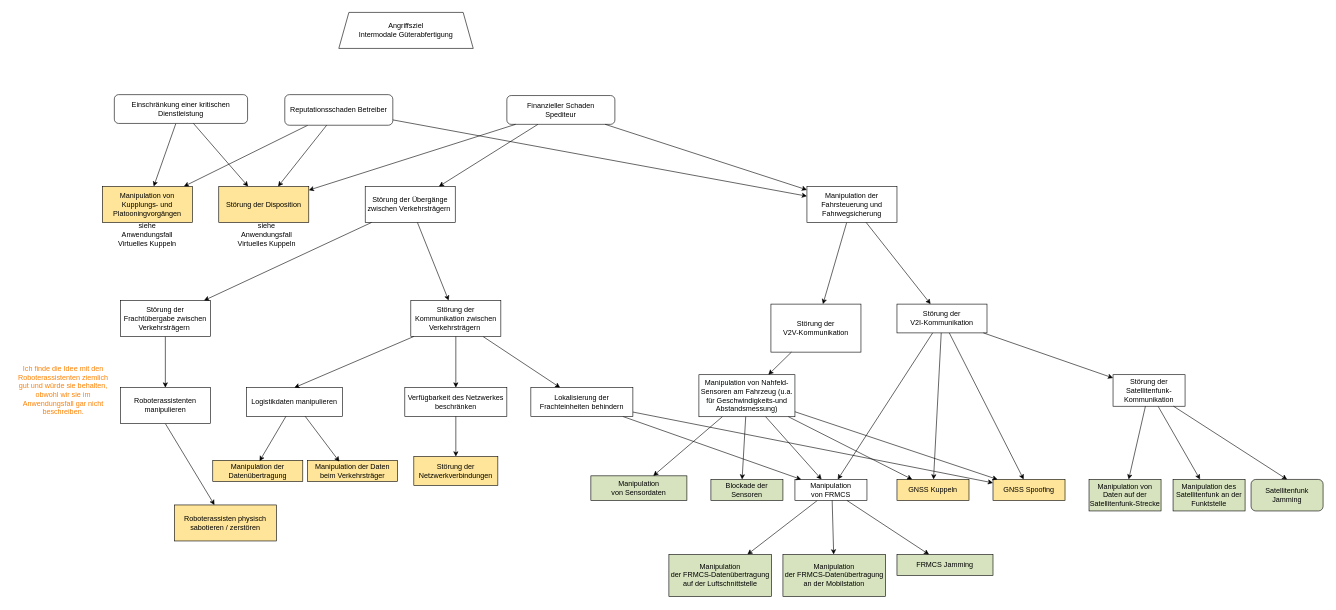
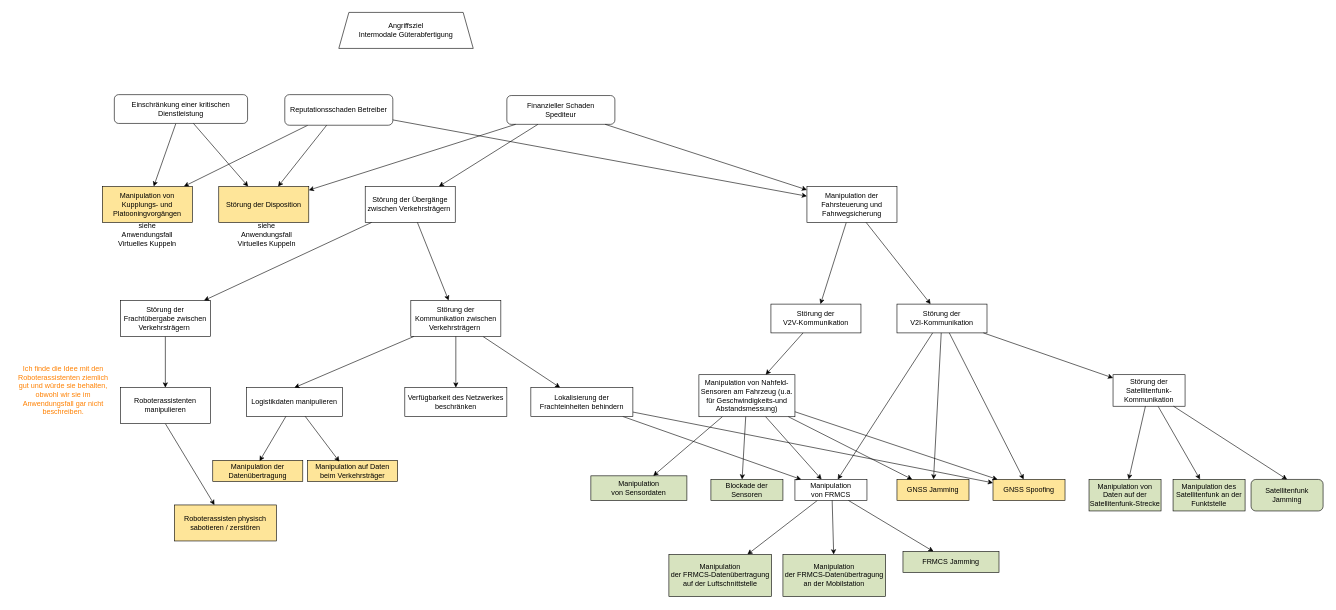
(816, 328) -> (816, 318)
(456, 451) -> none
(353, 471) -> (353, 471)
(456, 471) -> none
(933, 490) -> (933, 490)
(945, 565) -> (951, 562)
